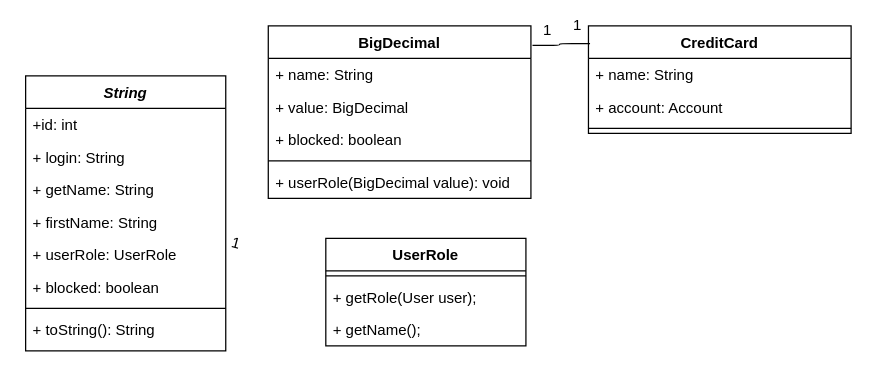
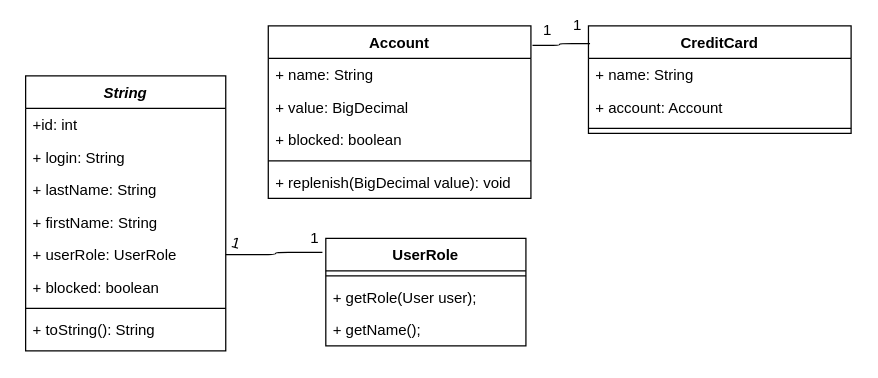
(399, 43) -> (399, 43)
(398, 183) -> (401, 183)
(96, 190) -> (98, 190)
none -> (276, 253)
